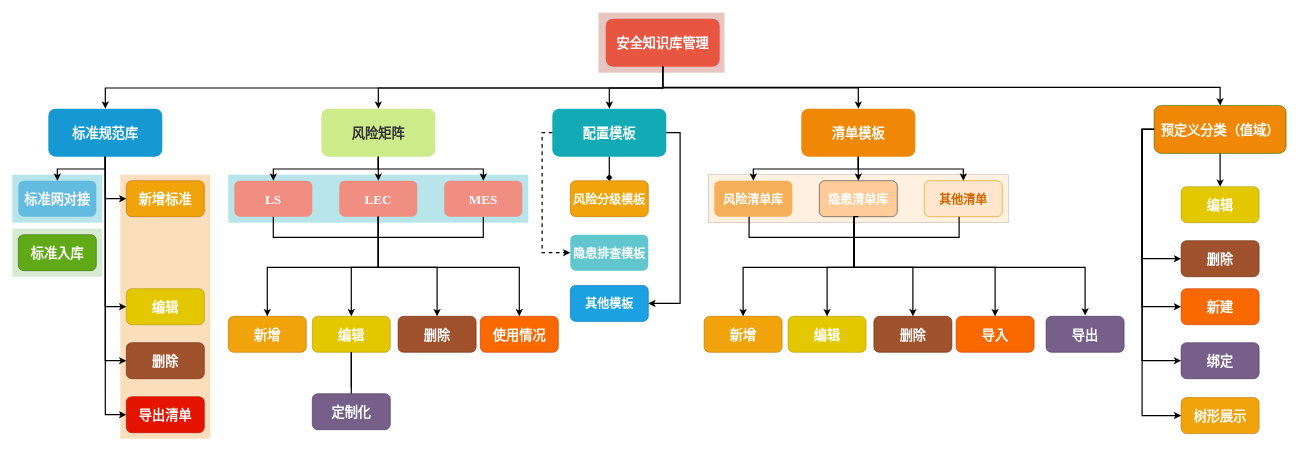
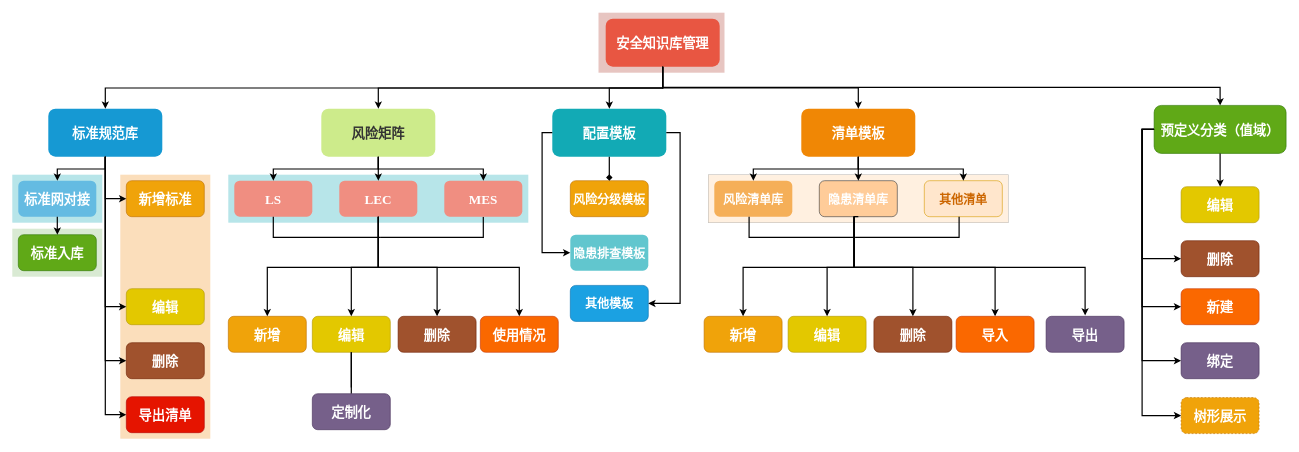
(1220, 129) -> (1220, 129)
(542, 200) -> (542, 200)
none -> (57, 223)
(1220, 416) -> (1220, 416)
